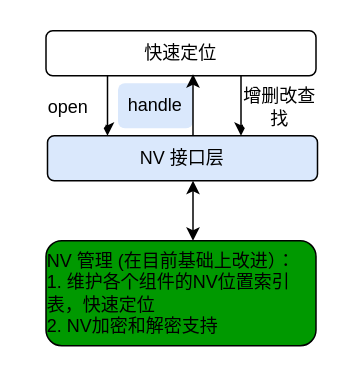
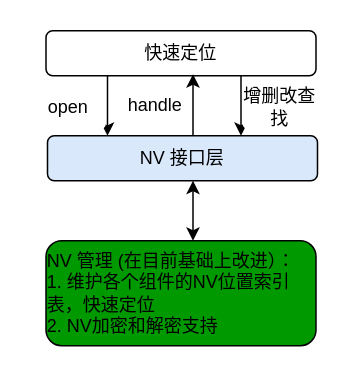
(155, 106) -> (155, 106)
